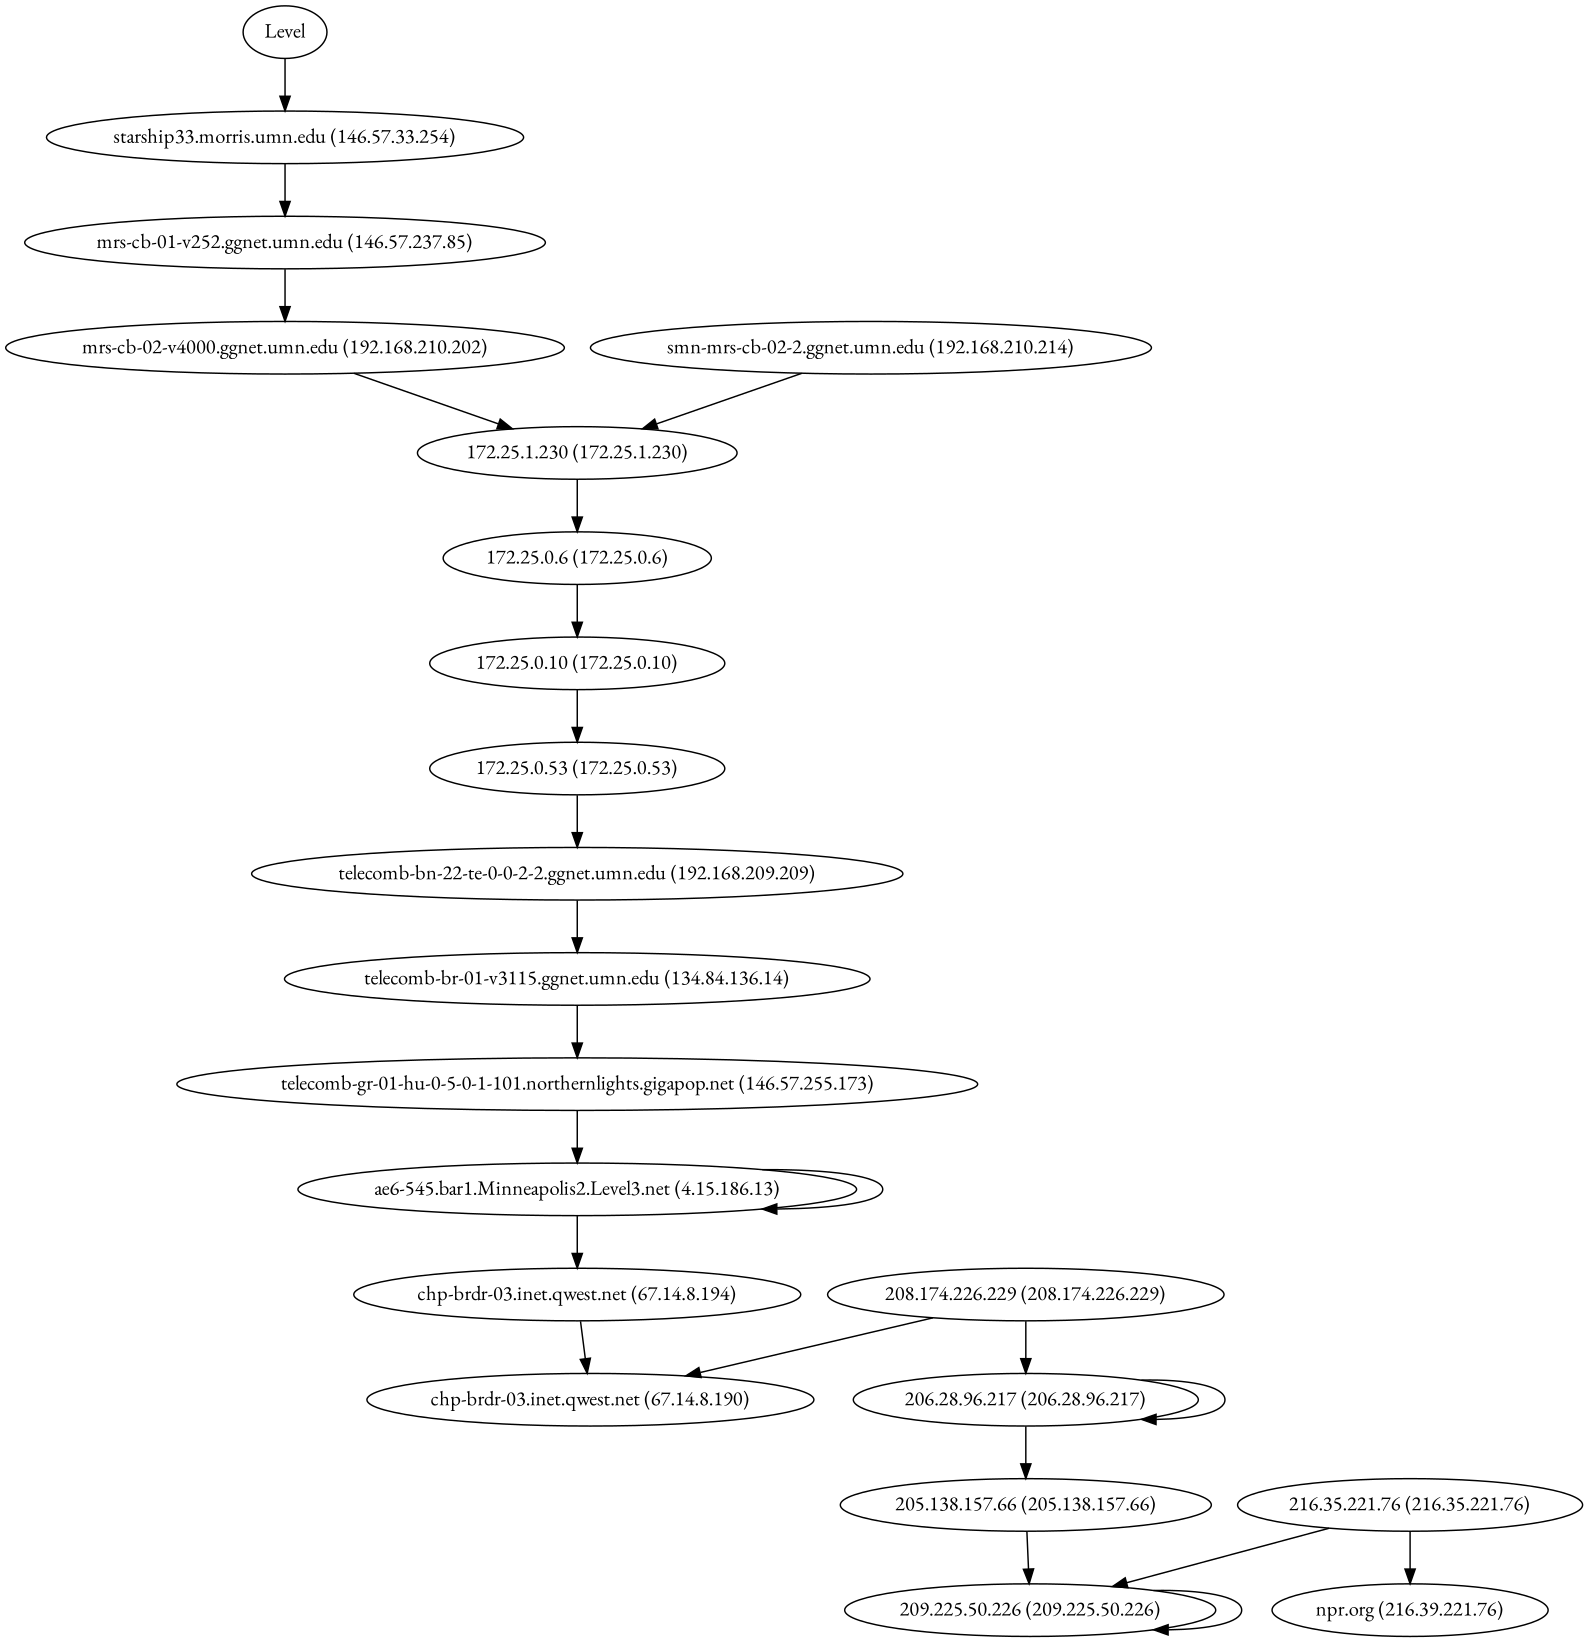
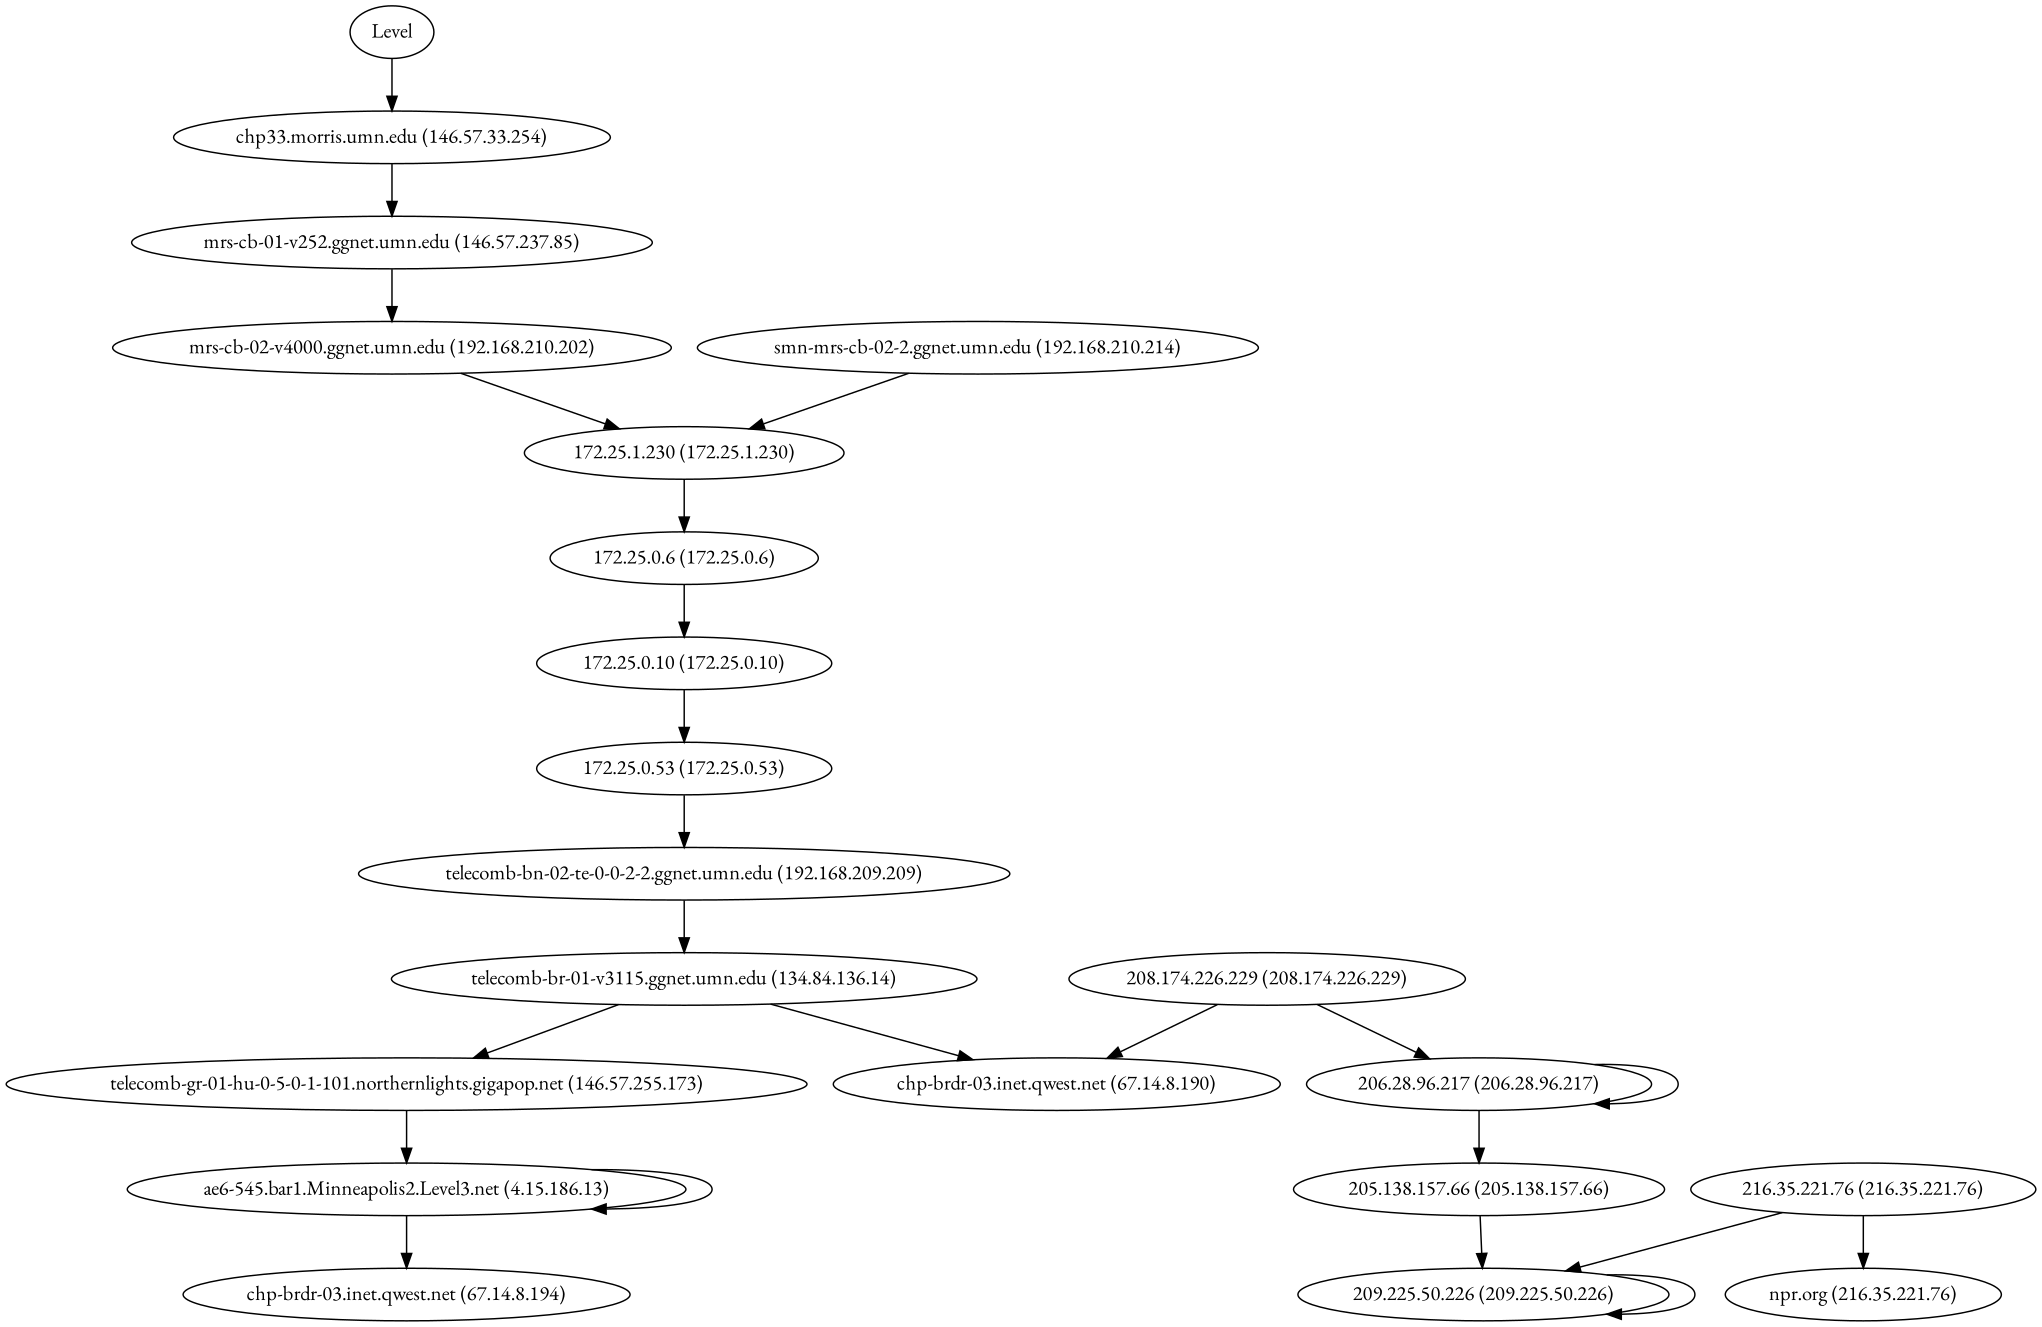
(285, 137) -> (392, 137)
(577, 874) -> (684, 874)
(583, 1340) -> (865, 1030)
(1410, 1610) -> (1863, 1295)
